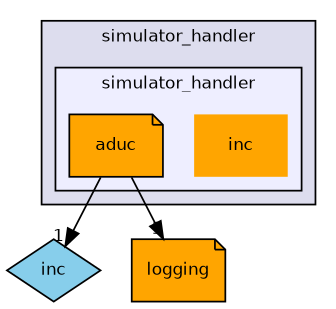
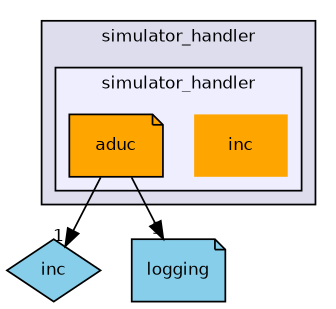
(179, 270) -> (179, 270)
